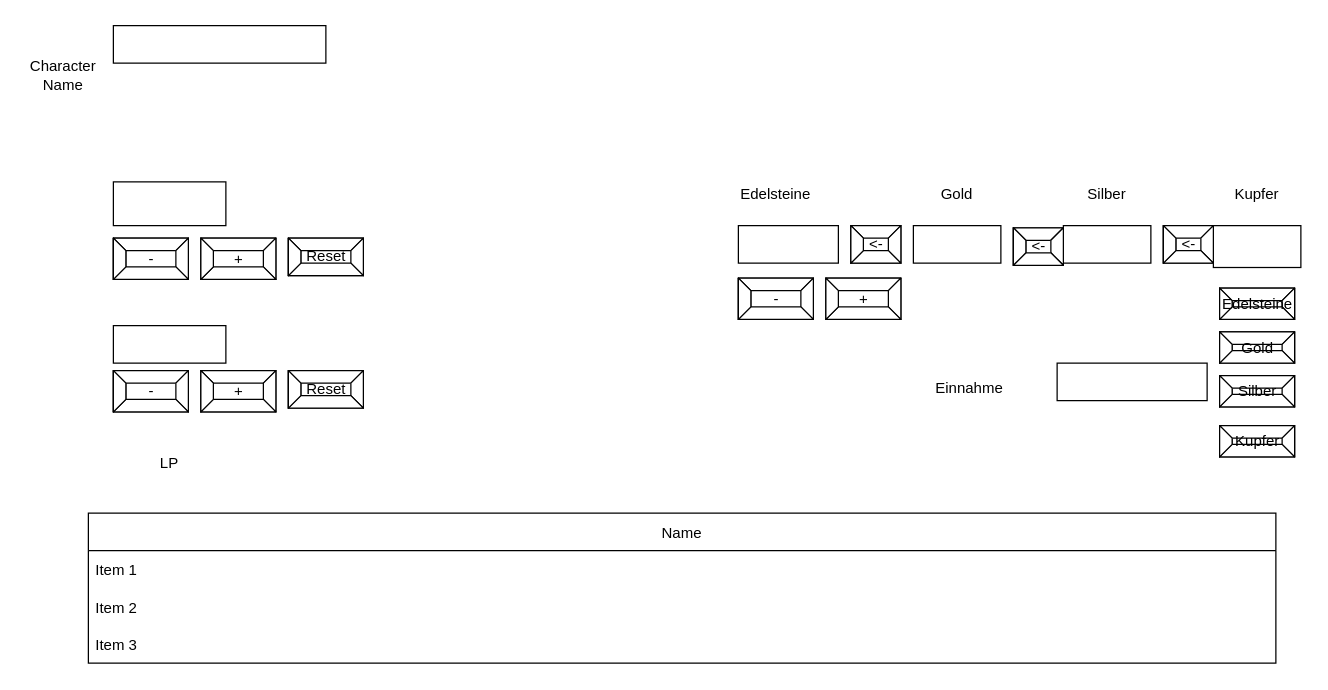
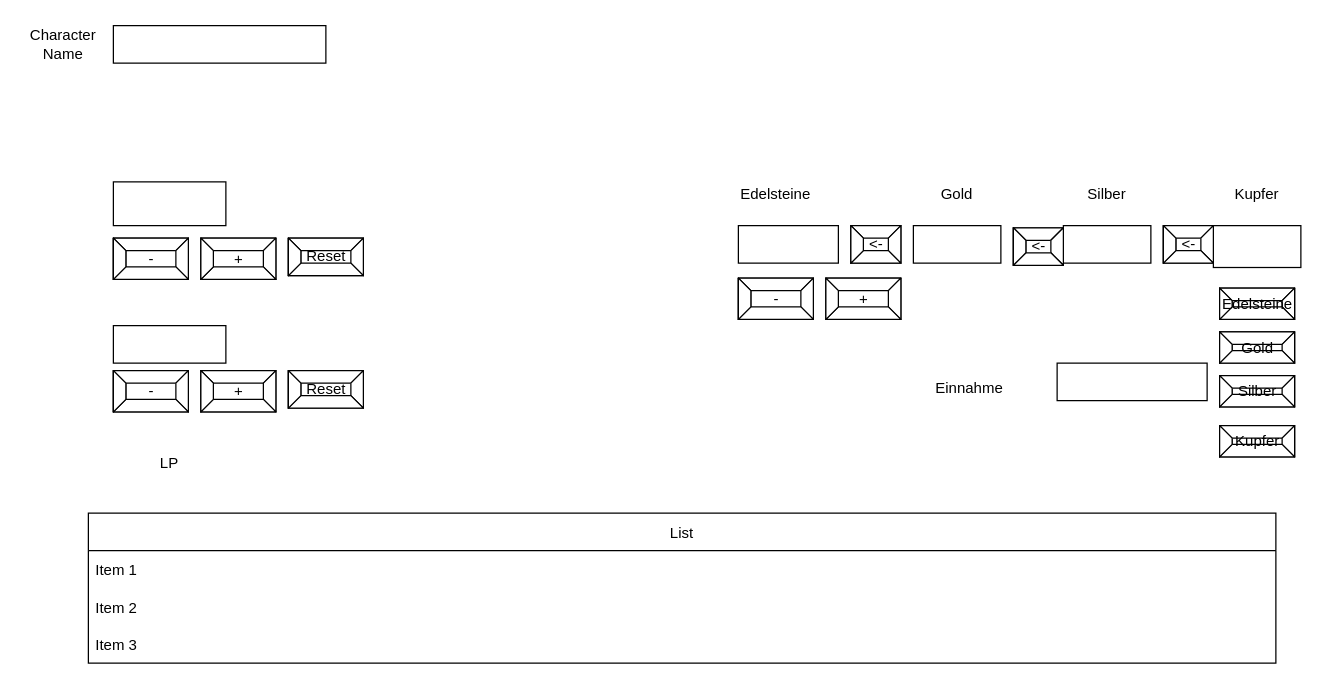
(63, 76) -> (63, 44)
(681, 533) -> (681, 533)
